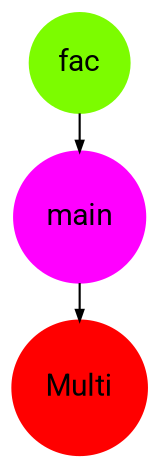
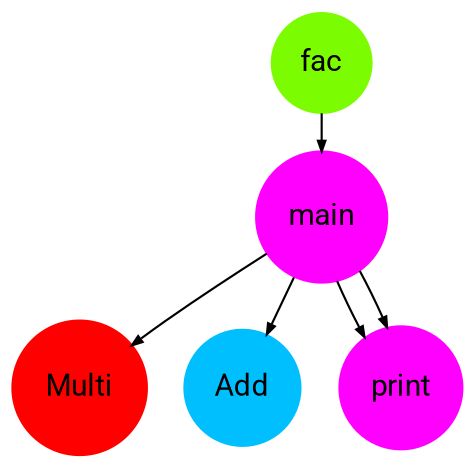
none -> (242, 388)
none -> (401, 388)
